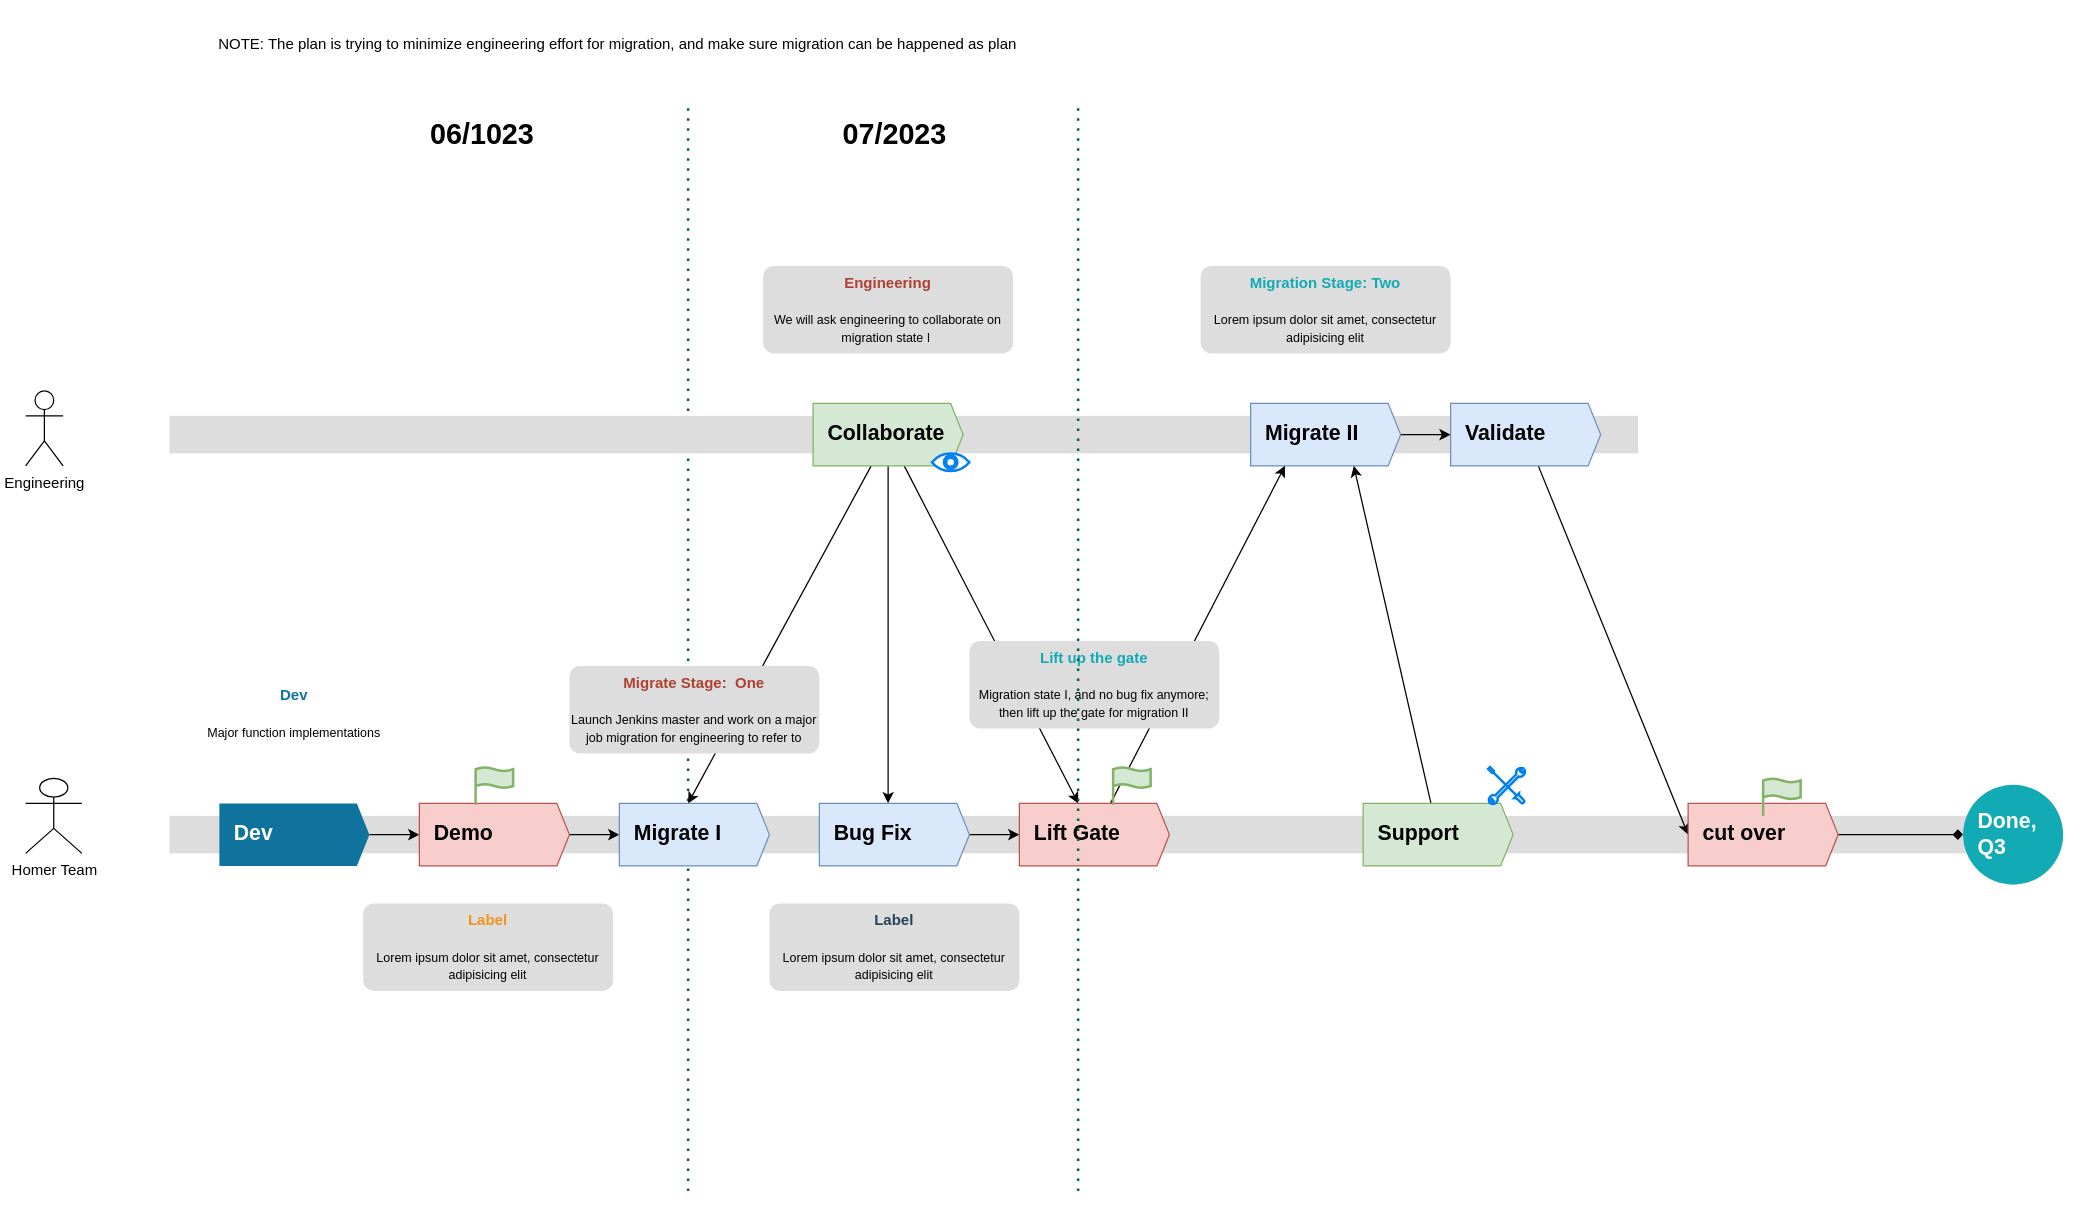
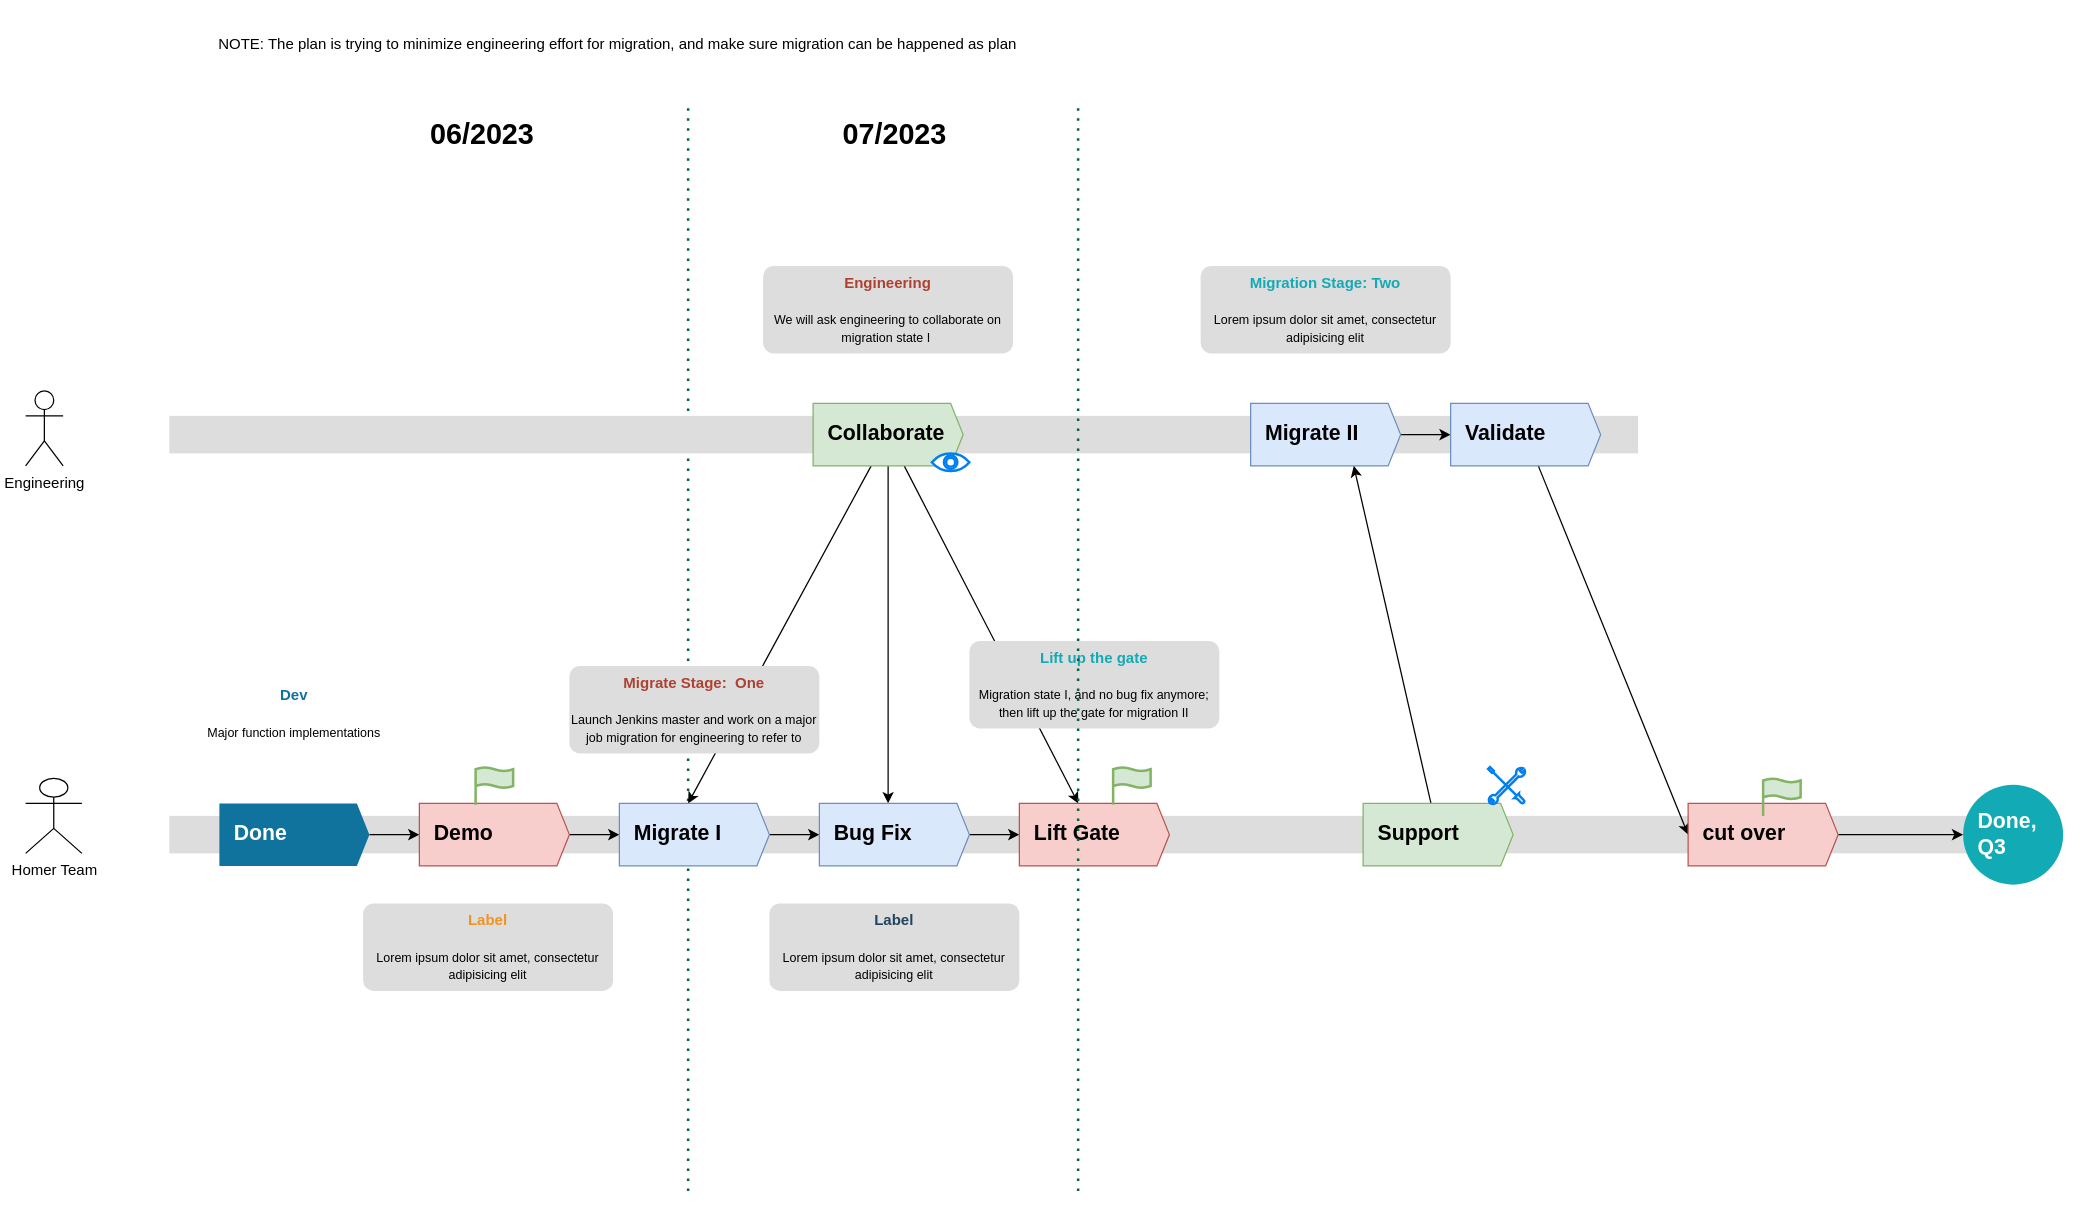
(483, 134) -> (483, 134)
(1238, 557) -> none
(252, 834) -> (258, 834)
none -> (790, 834)
(1952, 834) -> (1953, 834)
